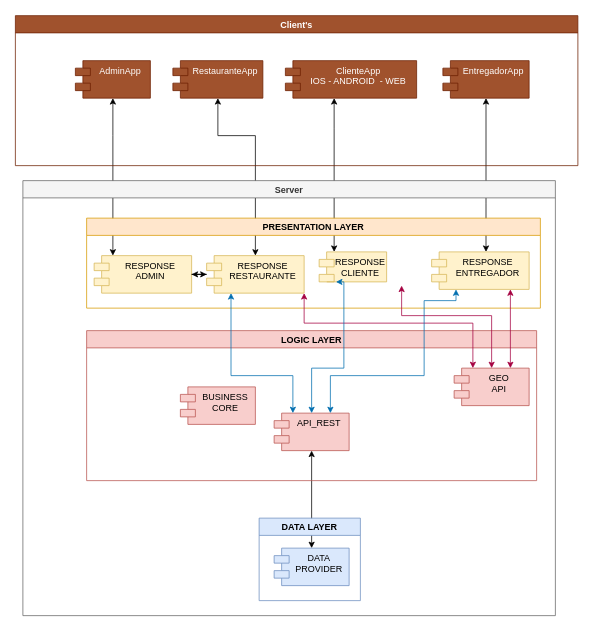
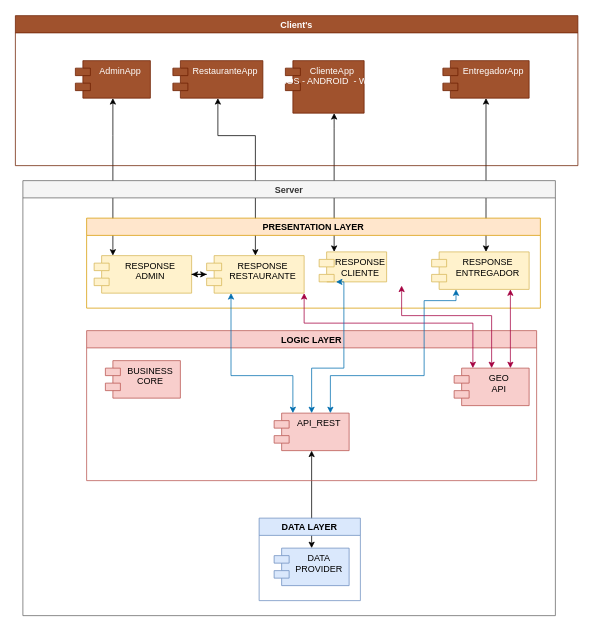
(351, 79) -> (325, 87)
(218, 405) -> (143, 379)
